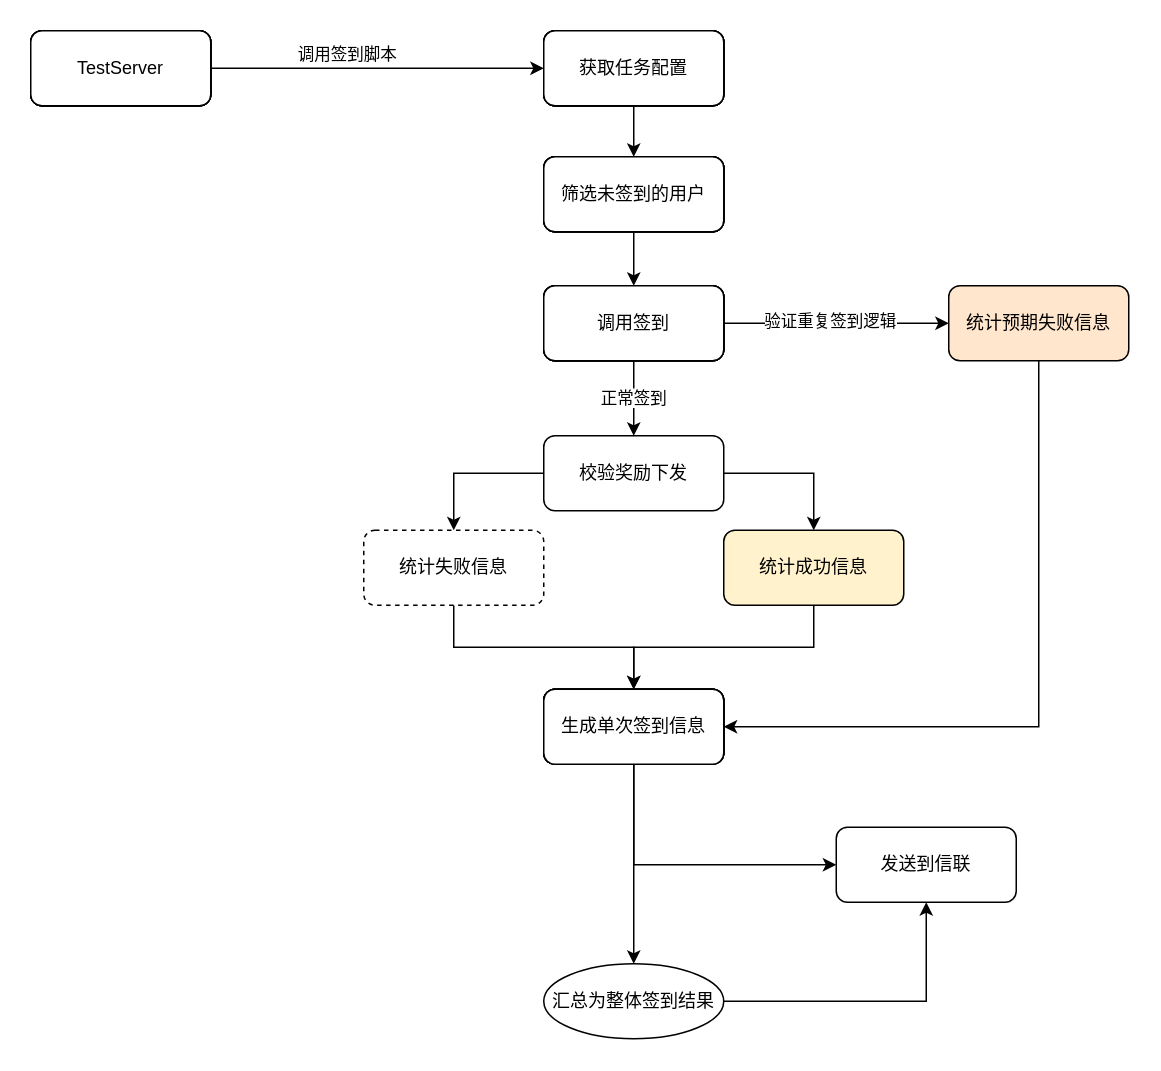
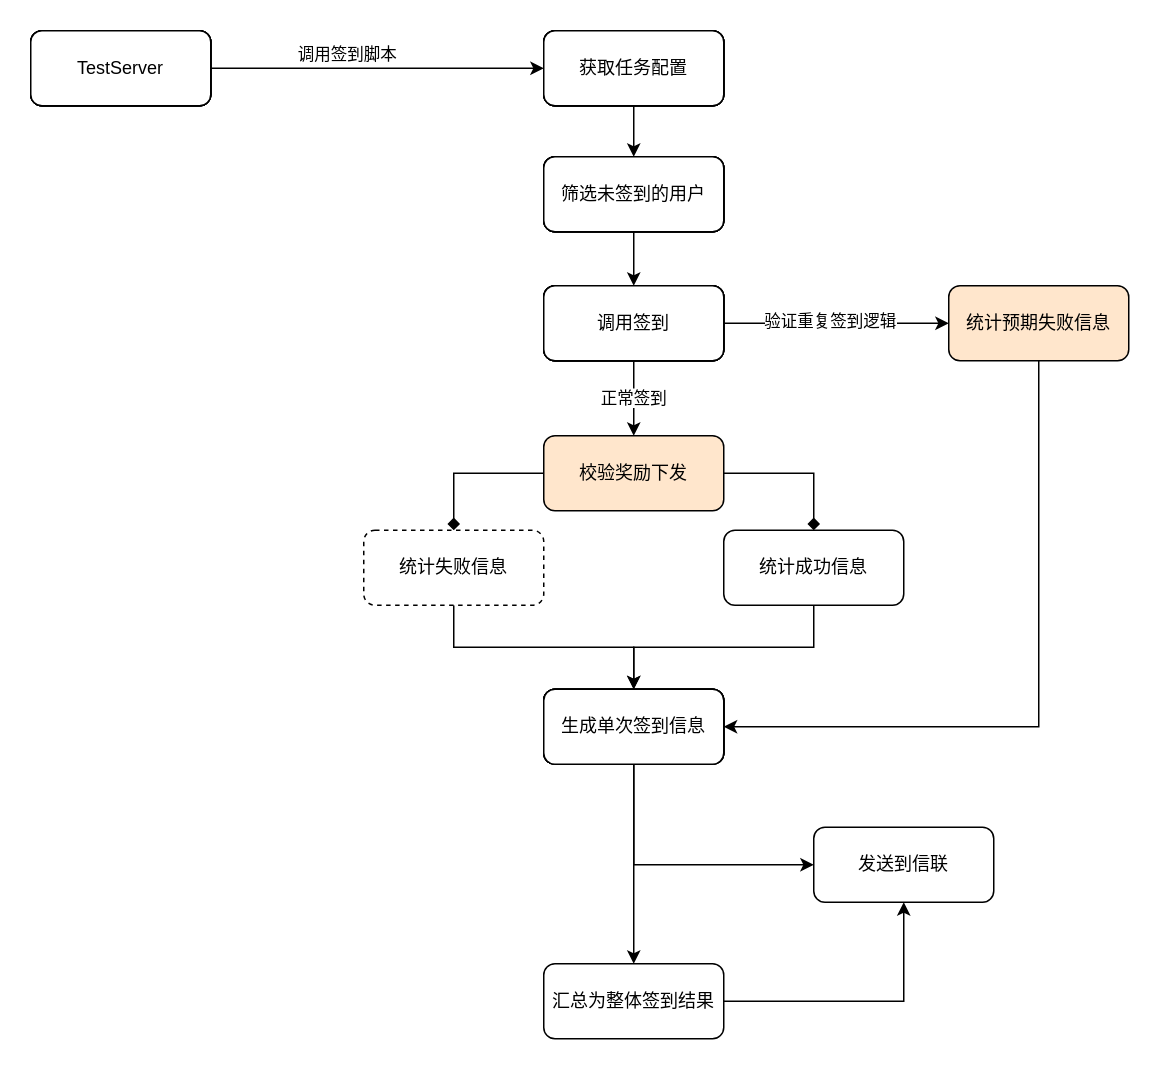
(634, 473) -> (634, 473)
(454, 519) -> (454, 518)
(814, 519) -> (814, 518)
(814, 568) -> (814, 568)
(926, 865) -> (904, 865)
(634, 1001) -> (634, 1001)
